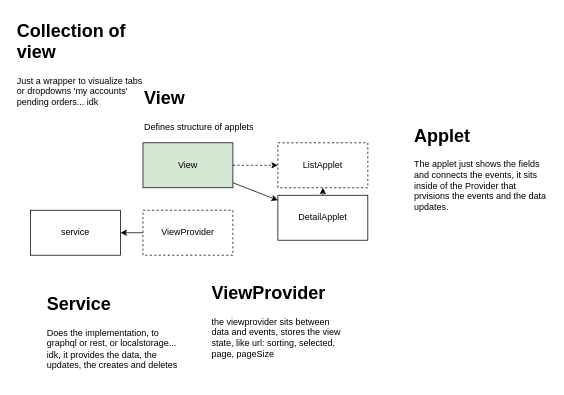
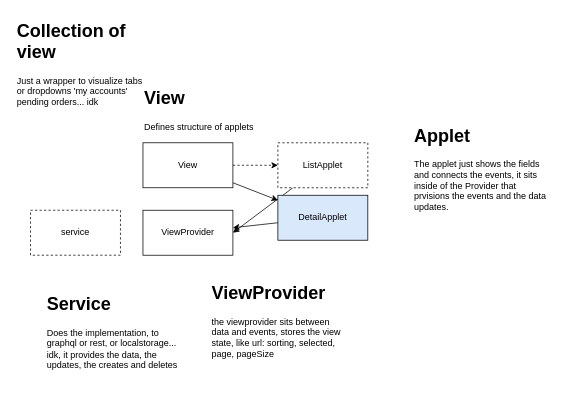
(188, 165) -> (188, 165)
(323, 194) -> (261, 225)
none -> (257, 215)
(323, 218) -> (323, 218)
(75, 233) -> (75, 233)
(135, 233) -> none
(188, 233) -> (188, 233)
